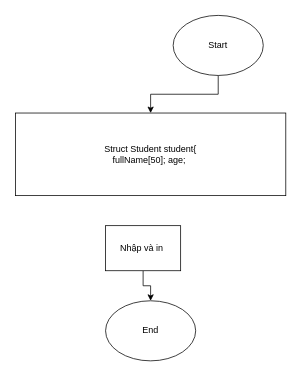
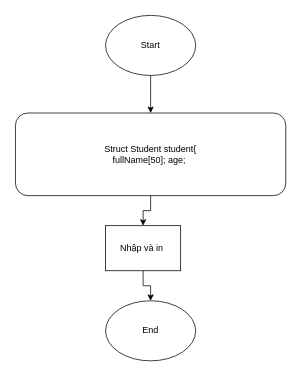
(218, 45) -> (150, 45)
(150, 154) -> (150, 154)
none -> (149, 210)
